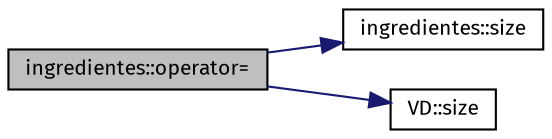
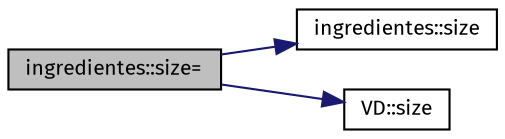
(138, 69) -> (115, 69)
